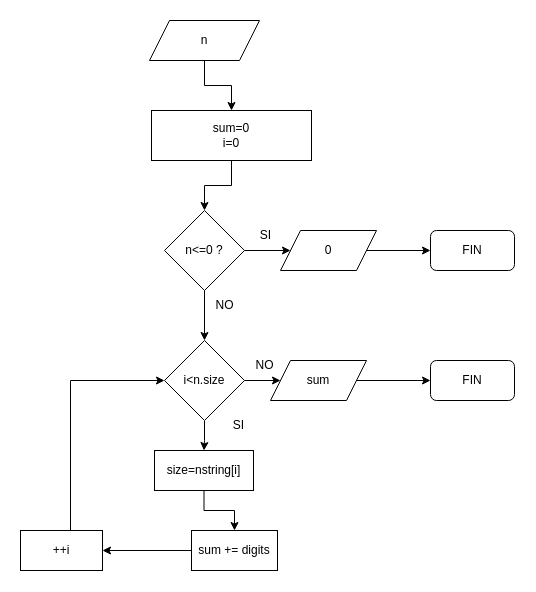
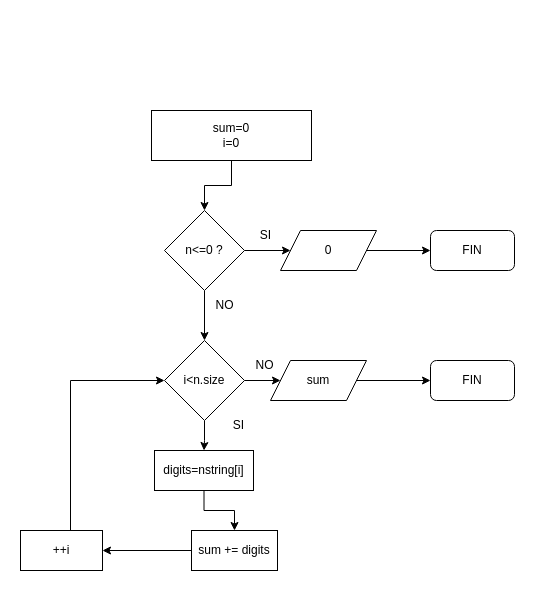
(205, 41) -> none
(215, 86) -> none
(204, 471) -> (204, 471)
